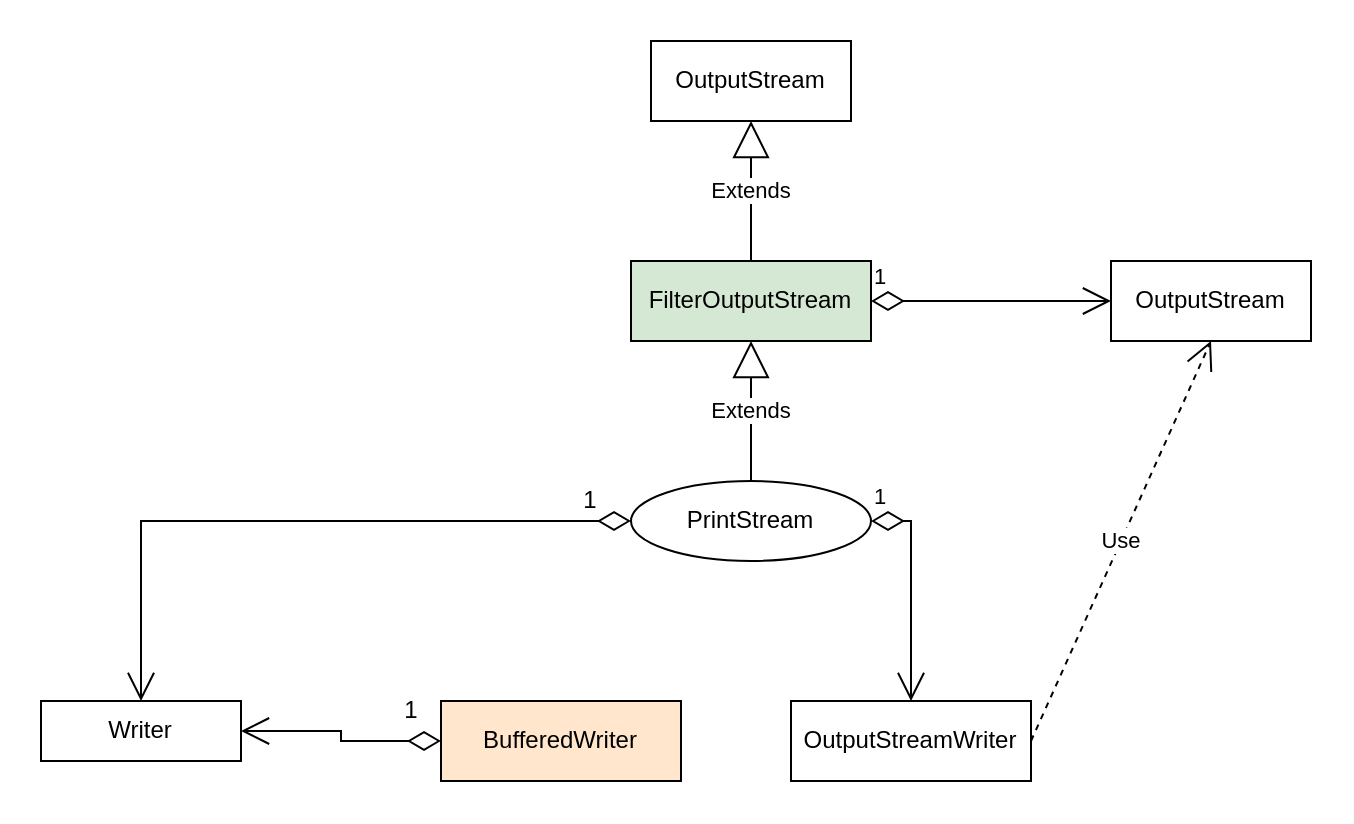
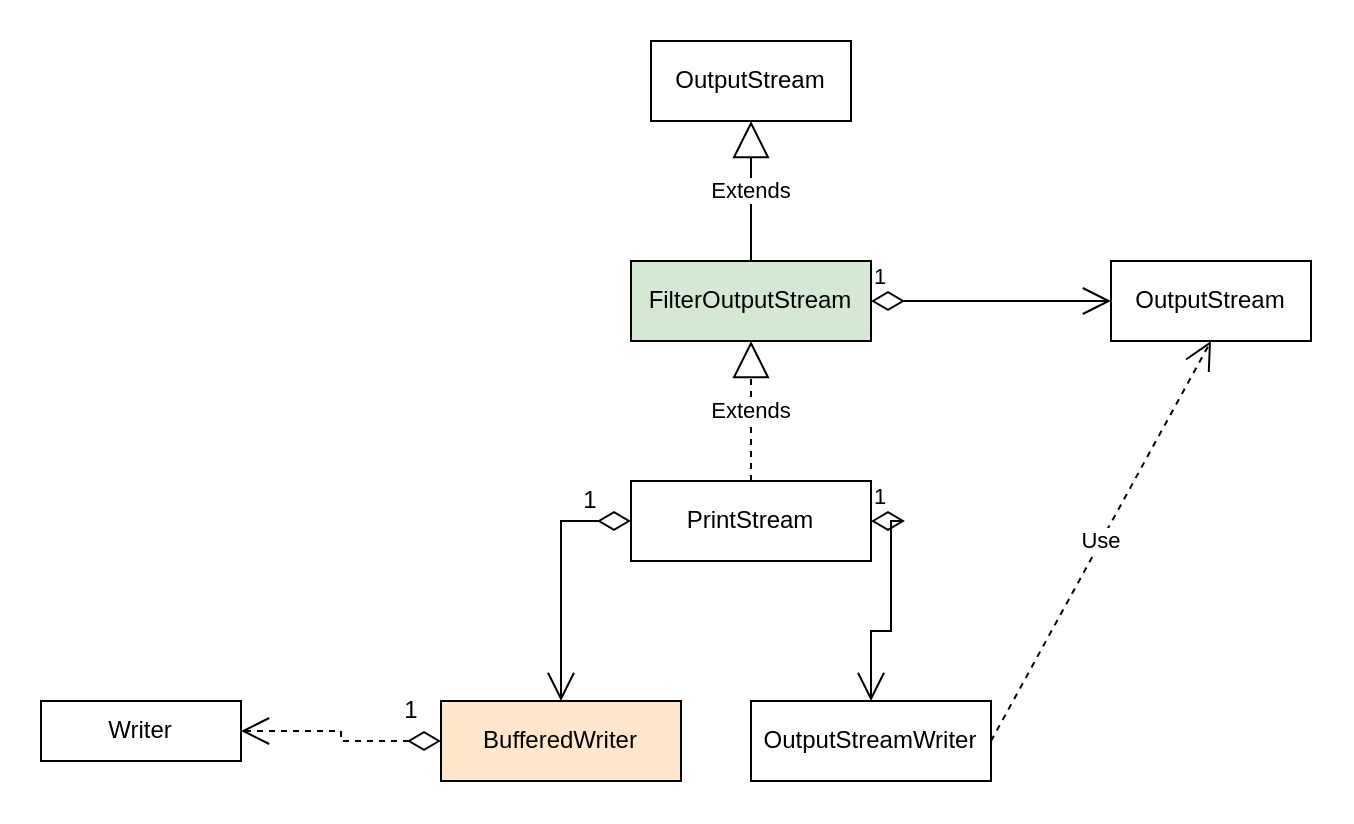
(751, 449) -> (751, 449)
(265, 521) -> (561, 607)
(751, 521) -> (751, 521)
(333, 731) -> (333, 731)
(911, 741) -> (871, 741)
